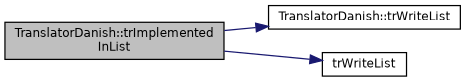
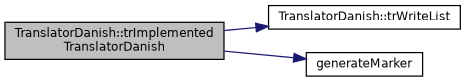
(114, 41) -> (114, 41)
(364, 64) -> (364, 64)
